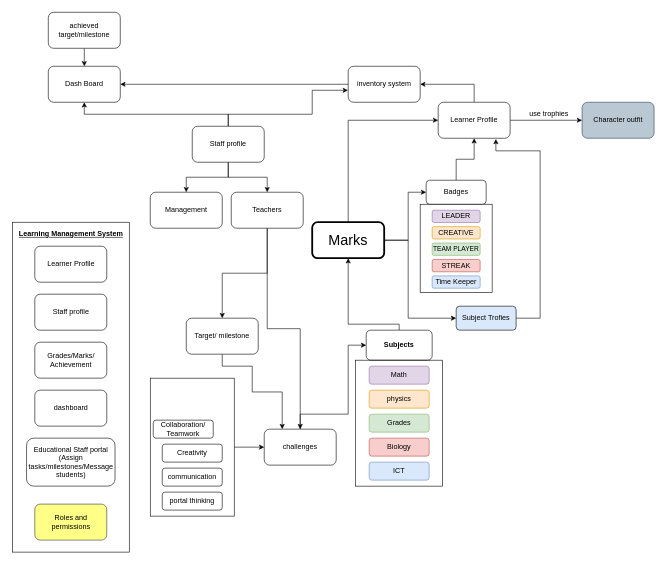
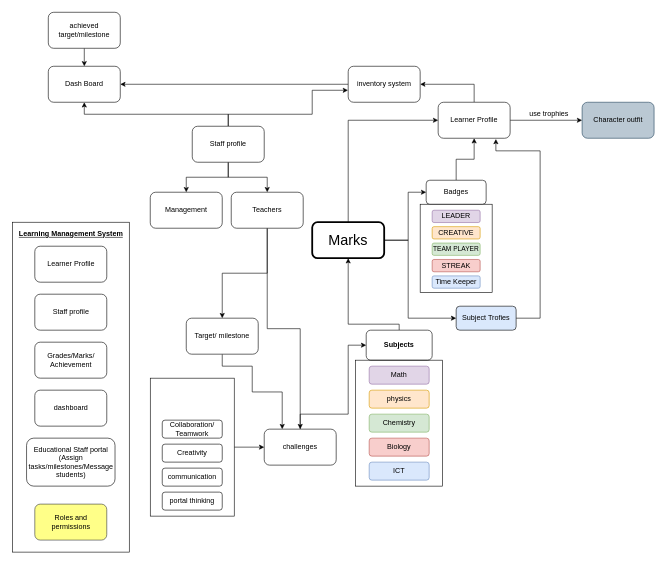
(399, 423) -> (399, 423)
(183, 429) -> (192, 429)
